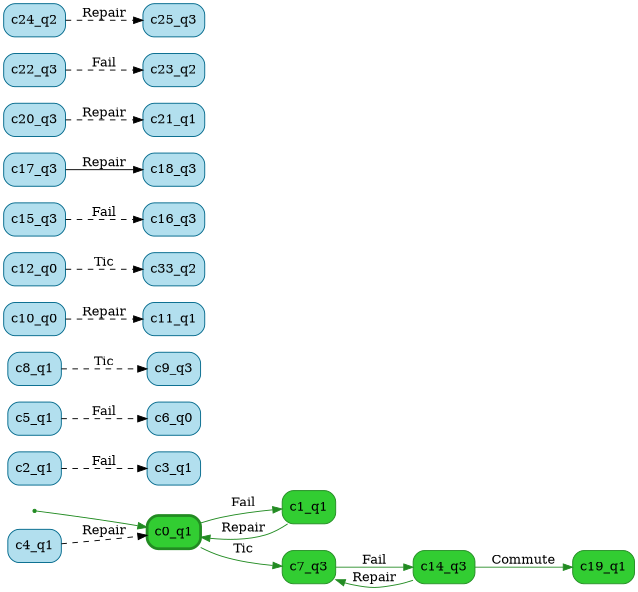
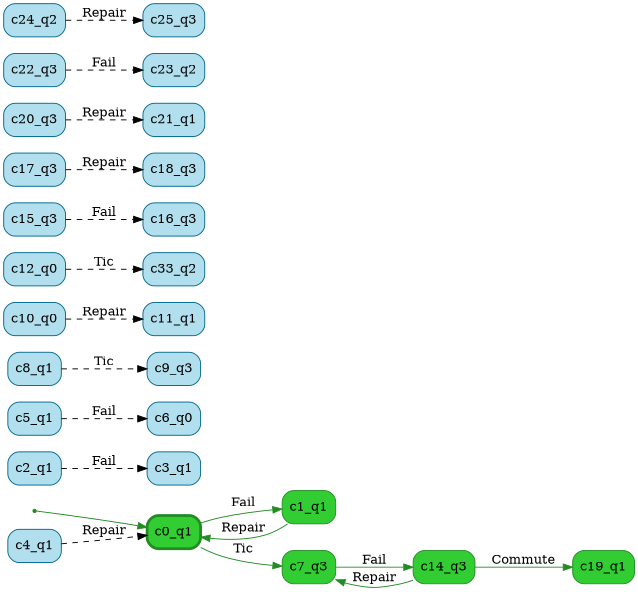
(100, 170) -> (100, 170)
